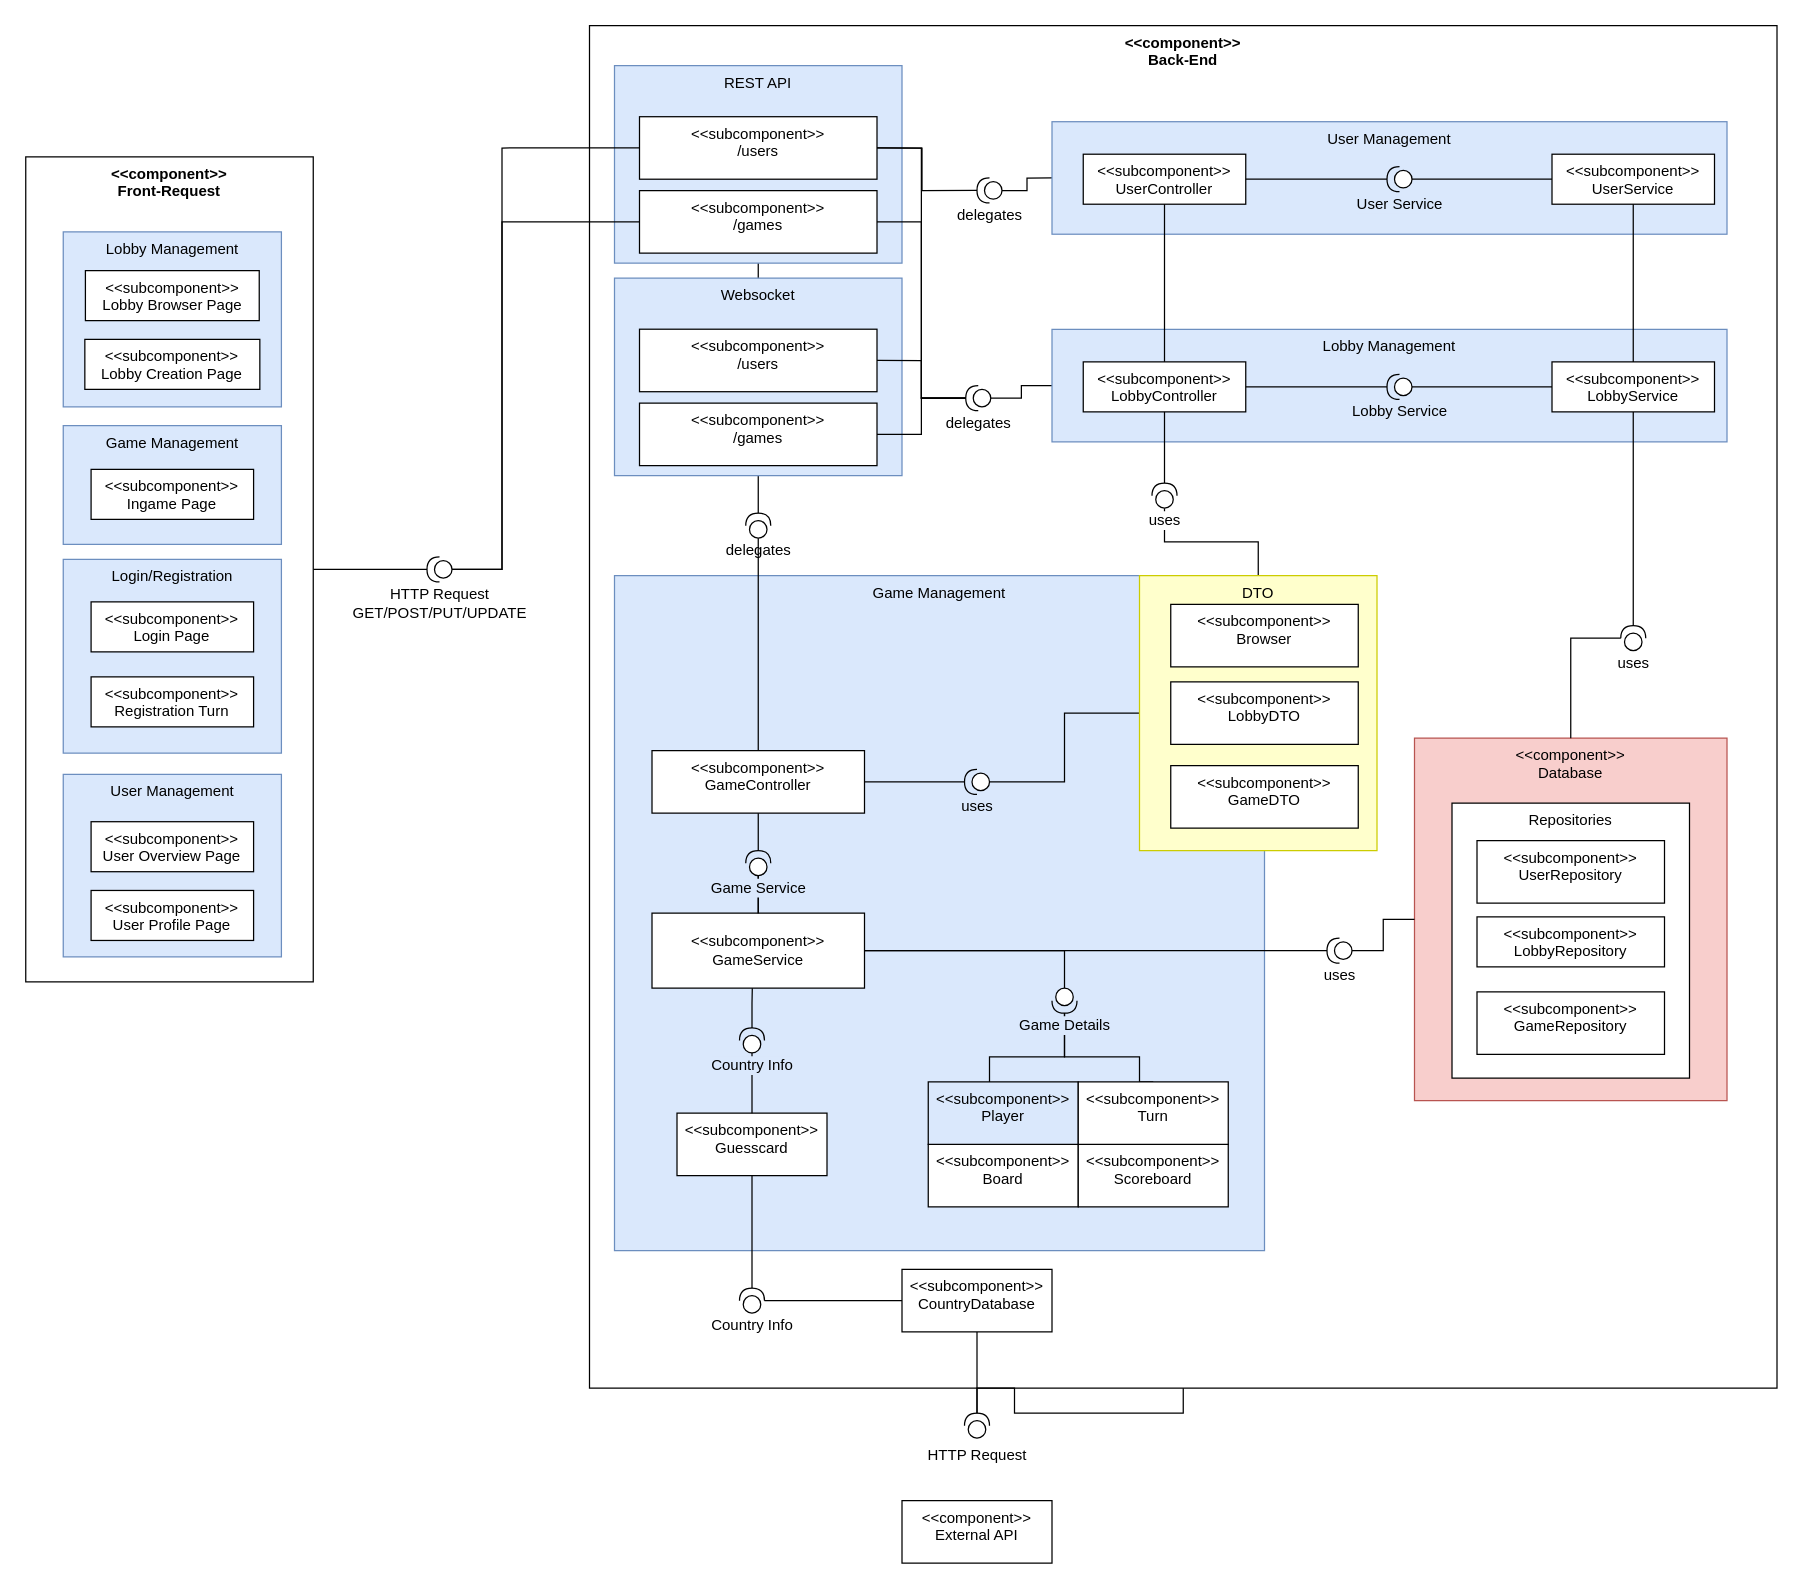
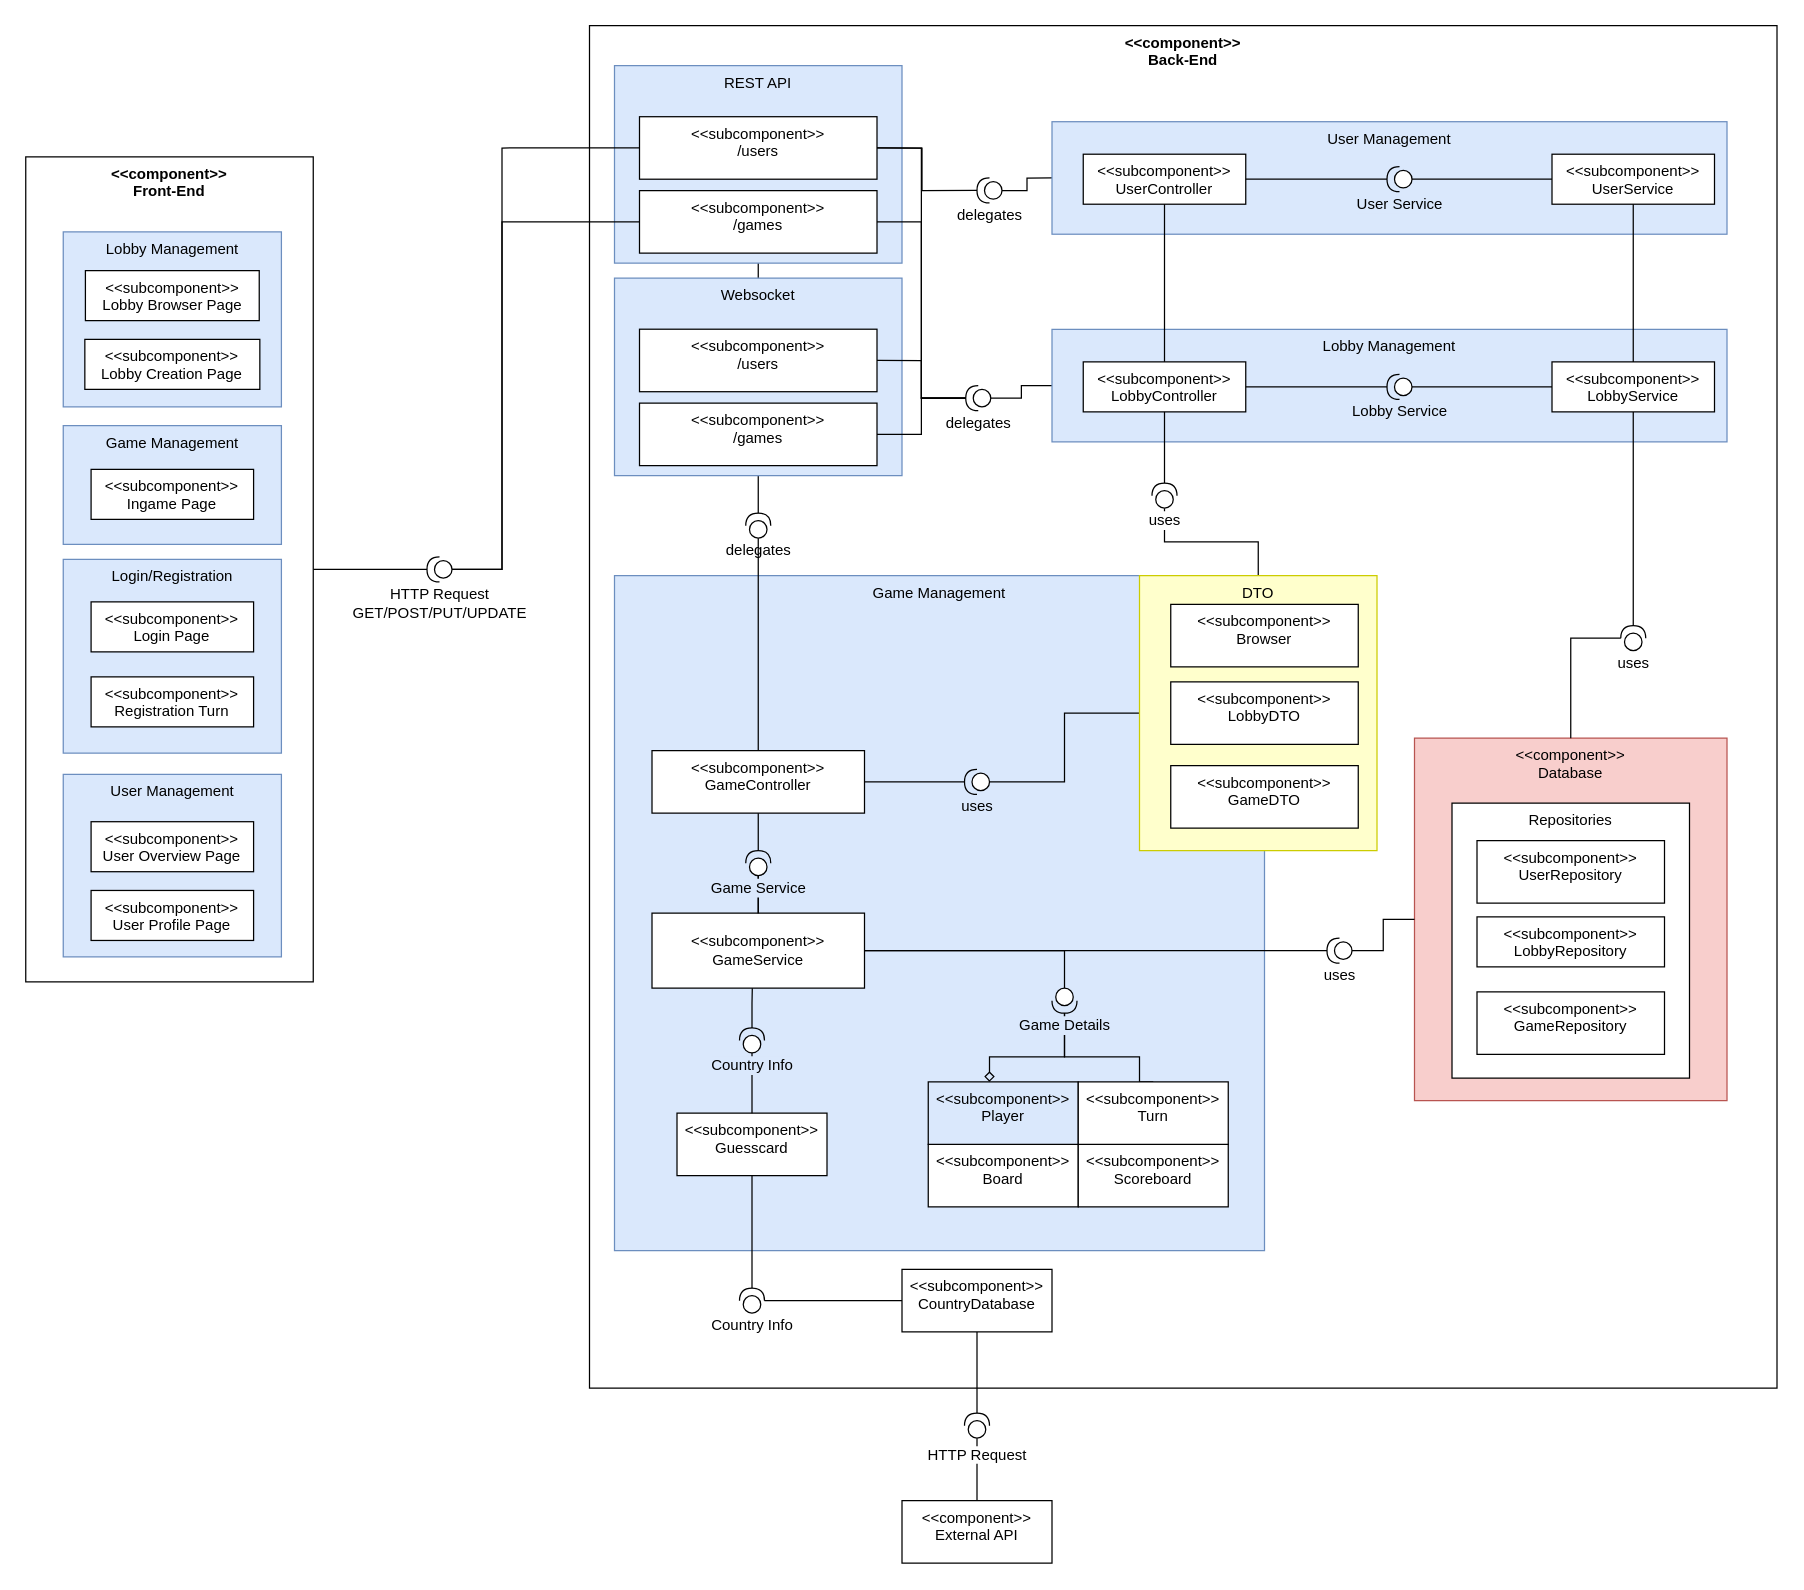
(169, 184) -> (169, 184)
(989, 1076) -> (989, 1071)
(1098, 1413) -> (977, 1481)
